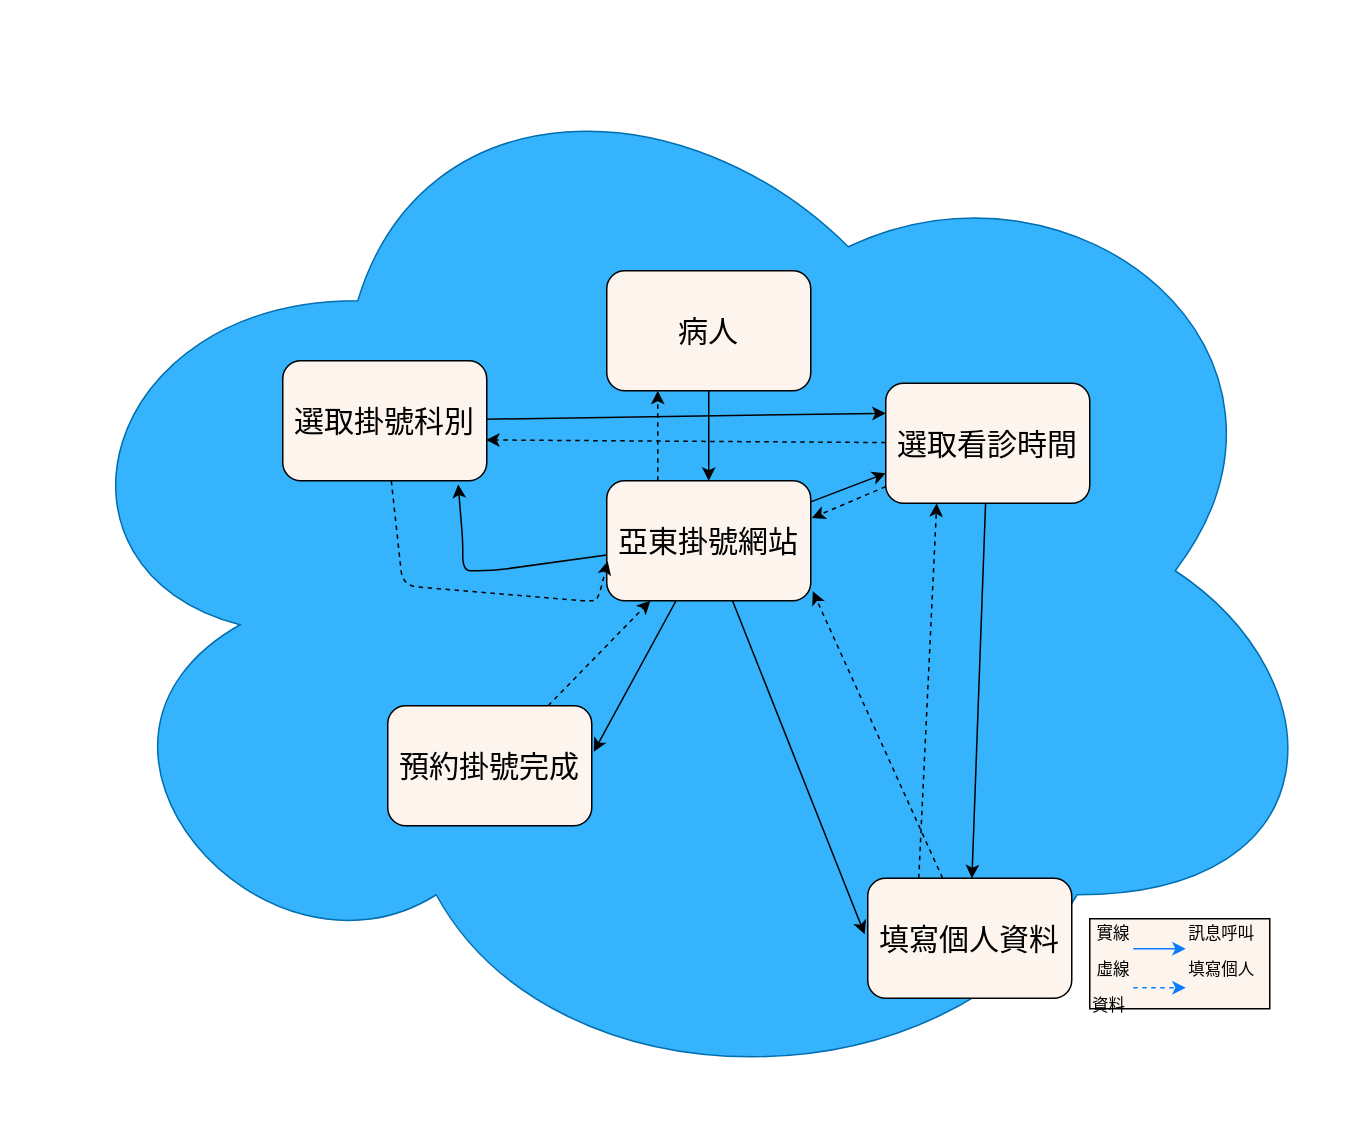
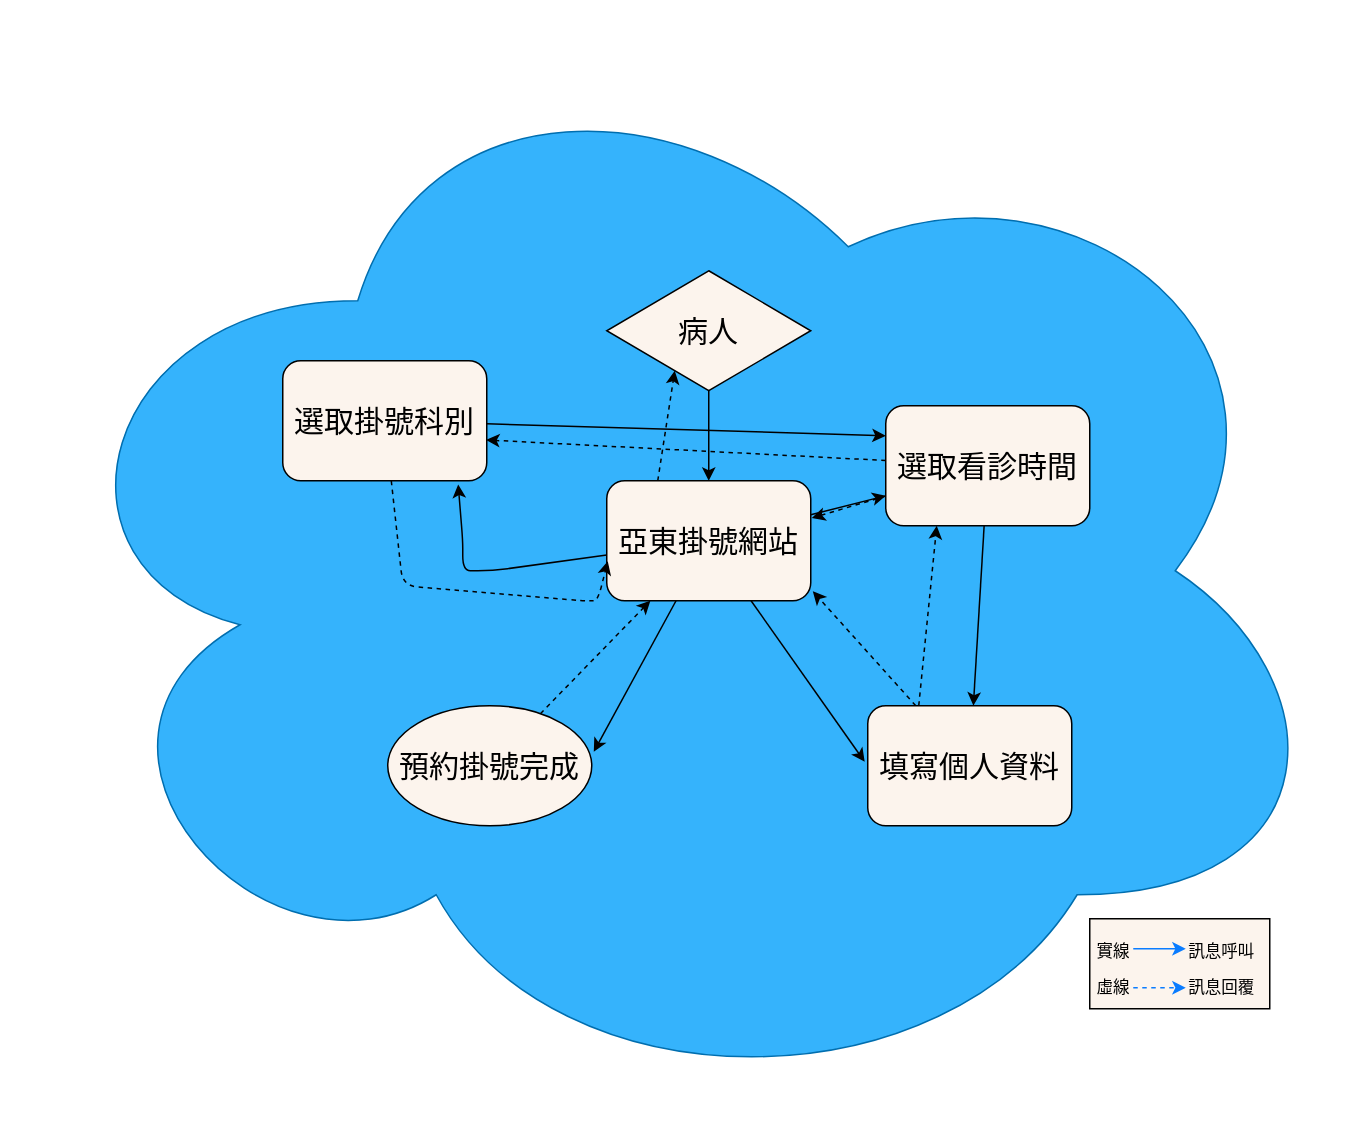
(709, 331) -> (709, 331)
(988, 443) -> (988, 466)
(490, 766) -> (490, 766)
(970, 938) -> (970, 766)
(1181, 964) -> (1181, 964)
